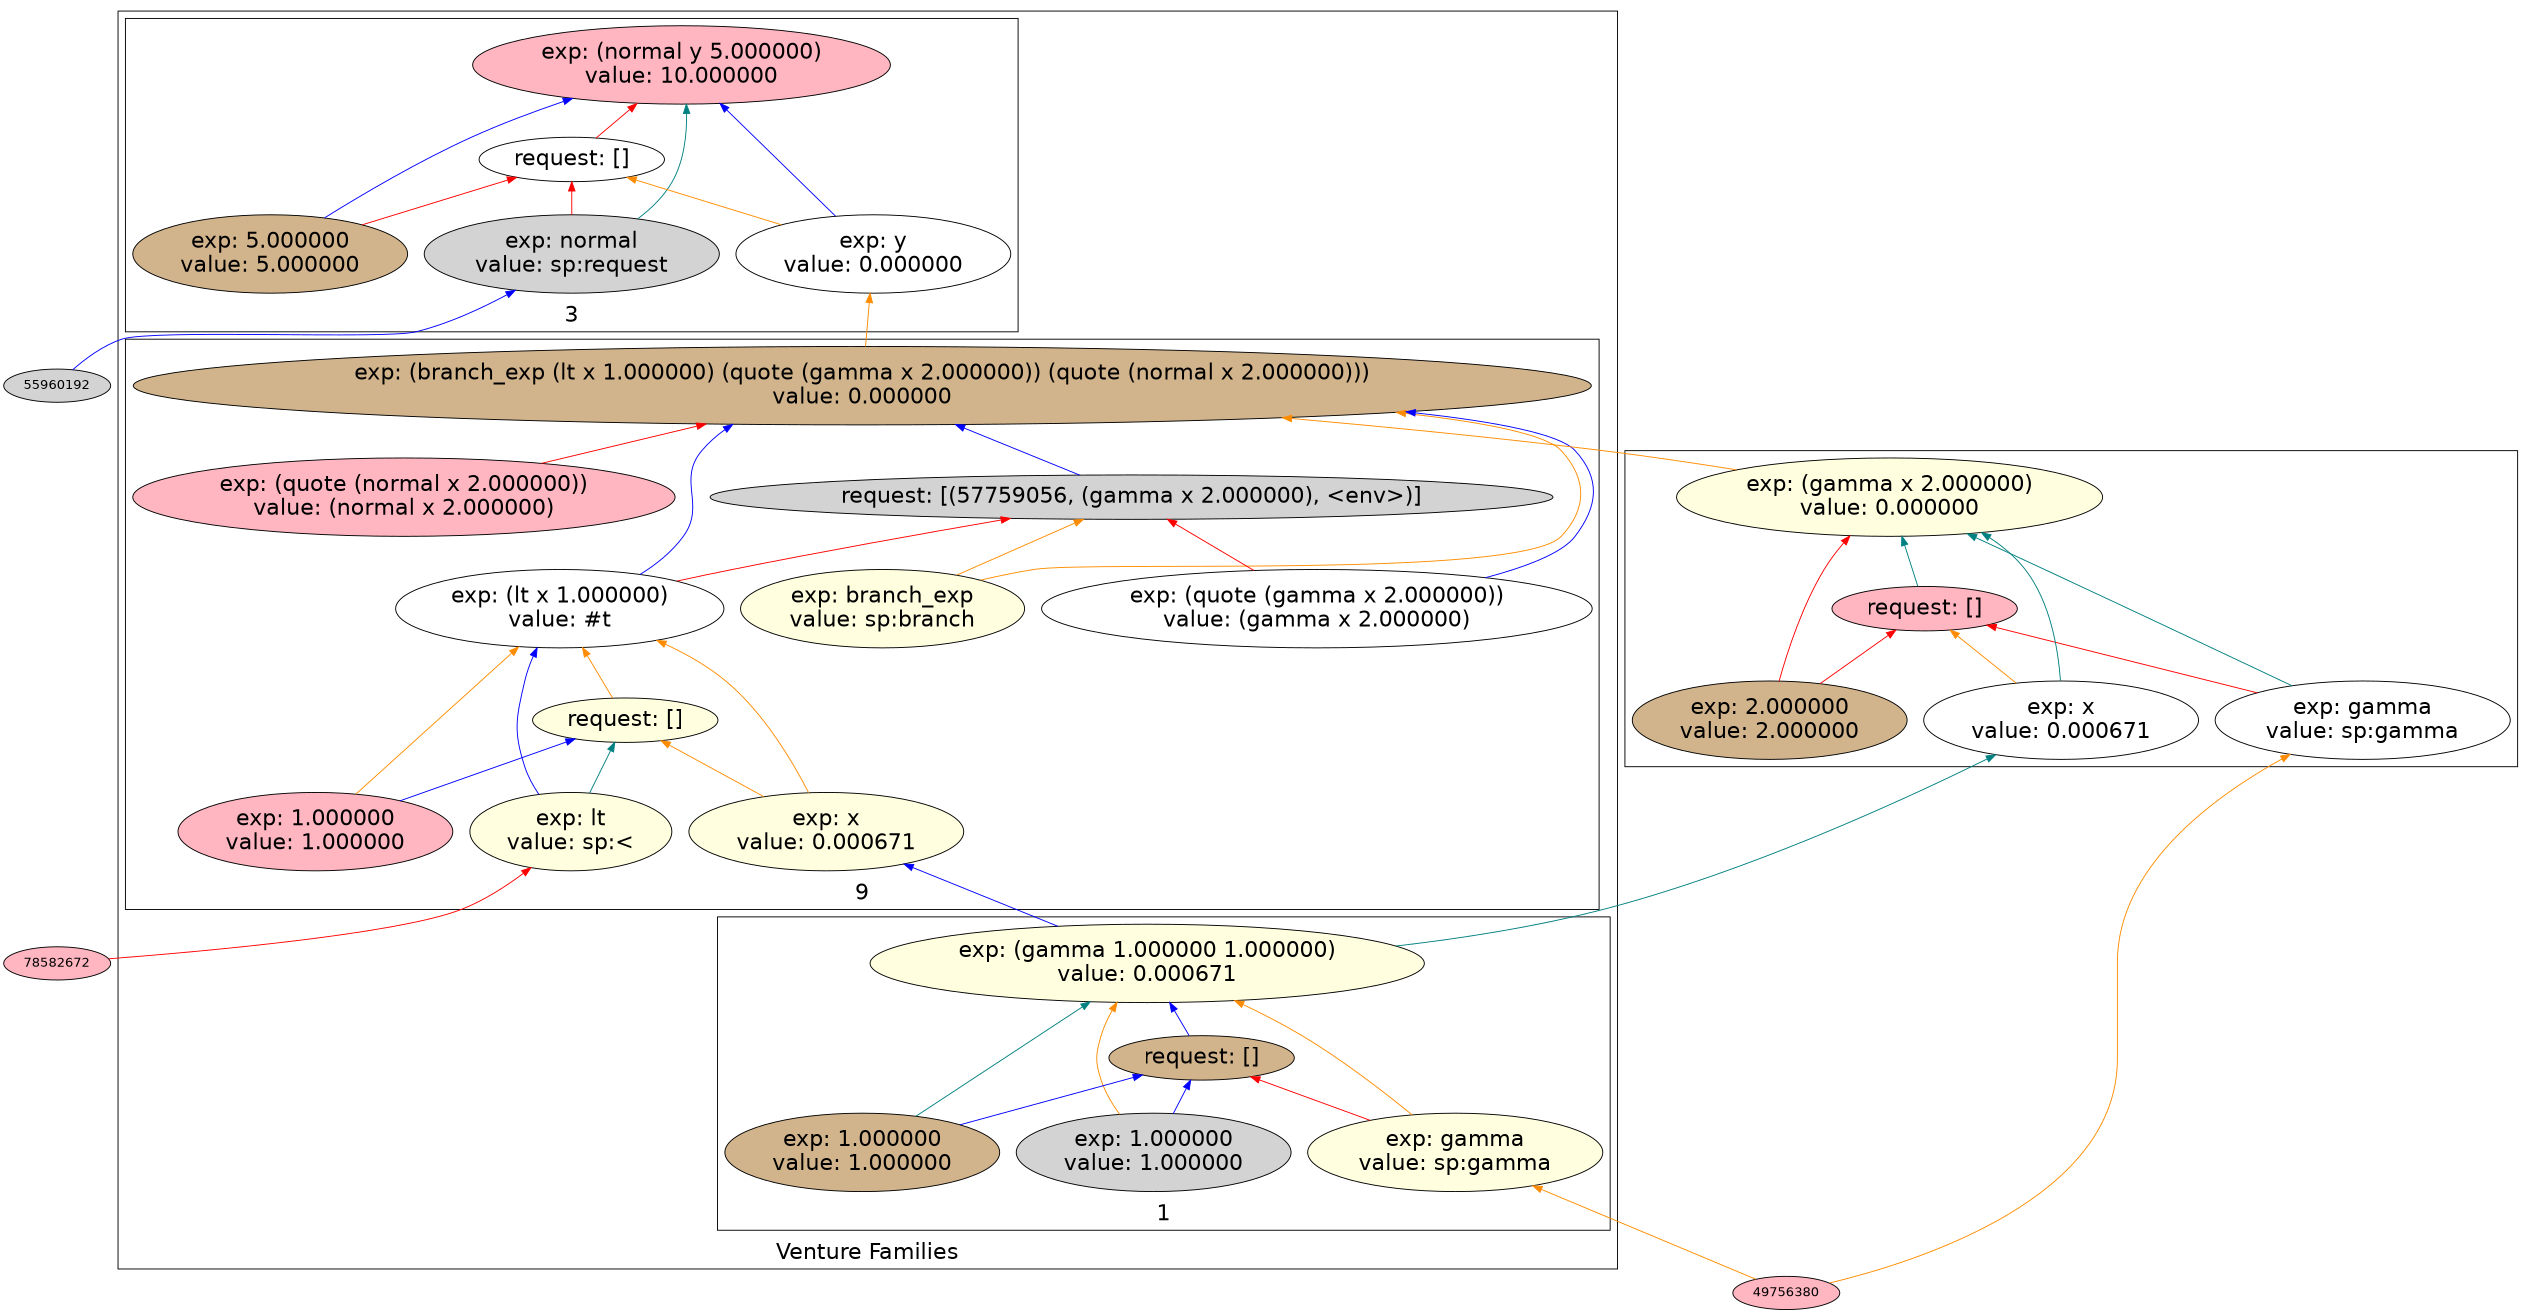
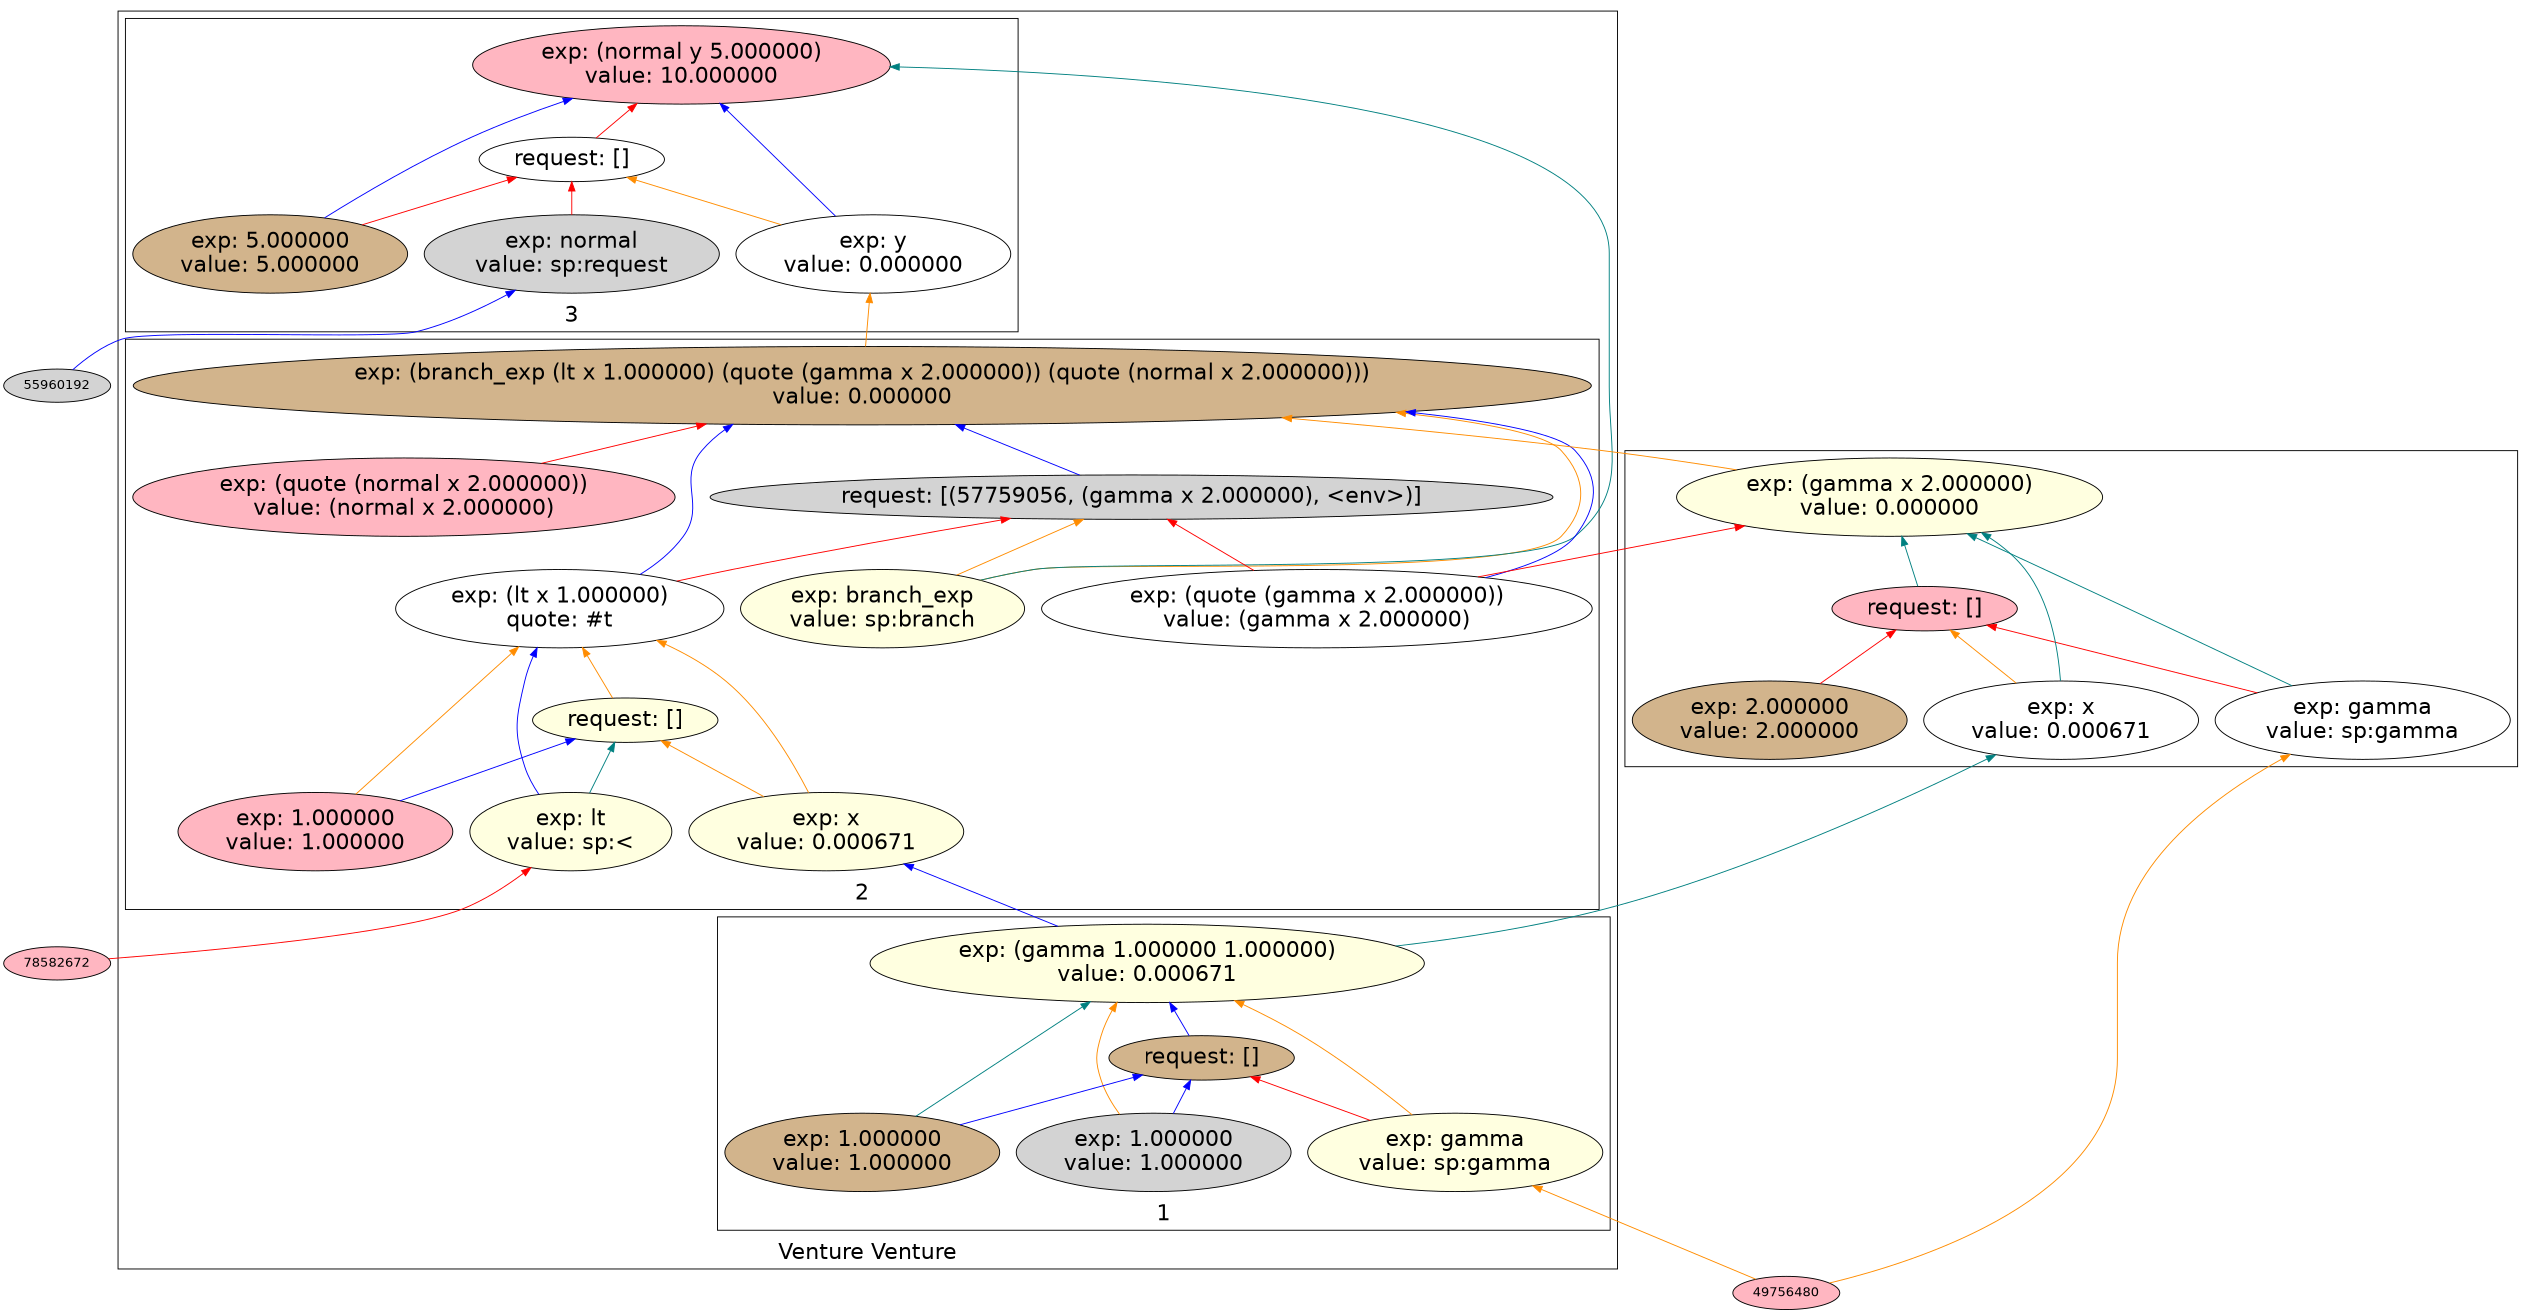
(676, 173) -> (1609, 316)
(560, 609) -> (560, 609)
(1804, 609) -> (1607, 552)
(862, 894) -> (862, 894)
(868, 1253) -> (868, 1253)
(1786, 1293) -> (1786, 1293)
